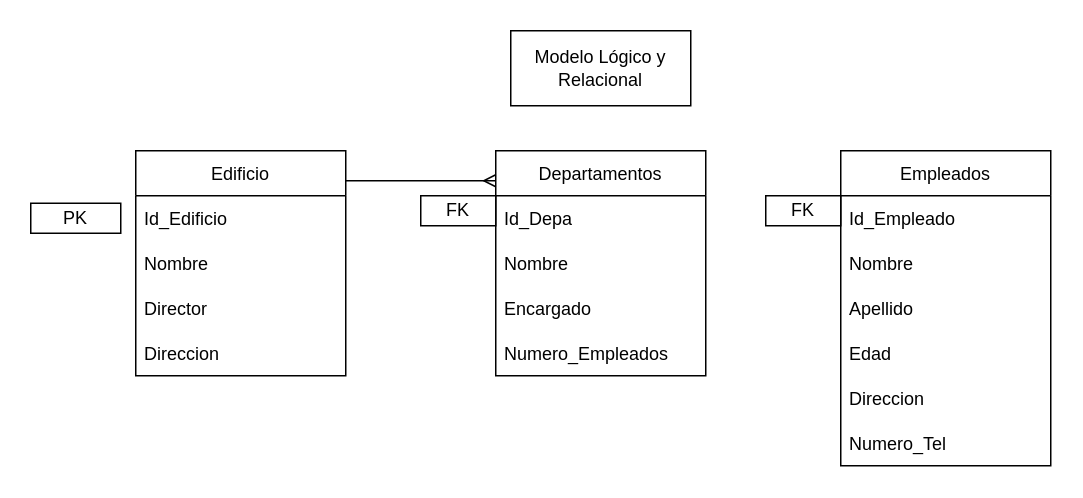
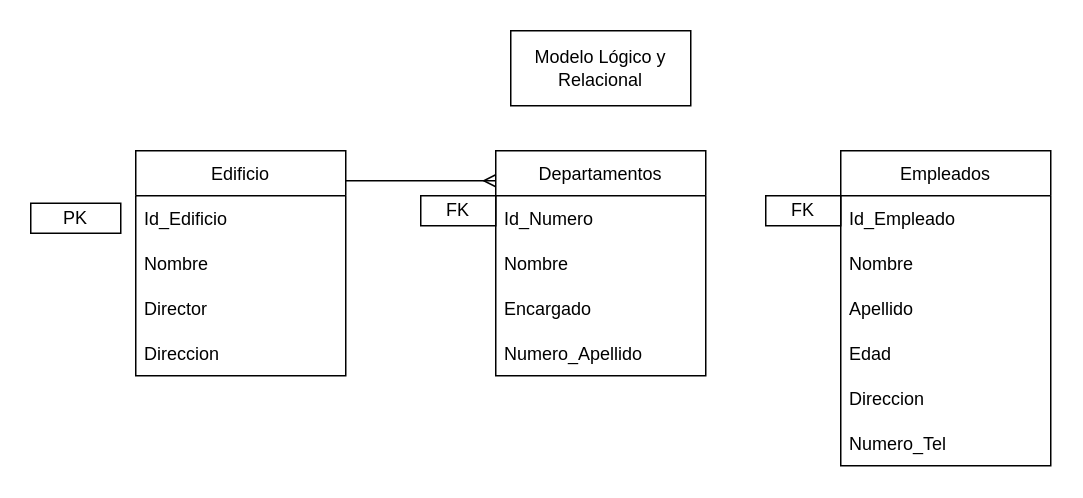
(539, 219) -> (549, 219)
(582, 354) -> (573, 354)
